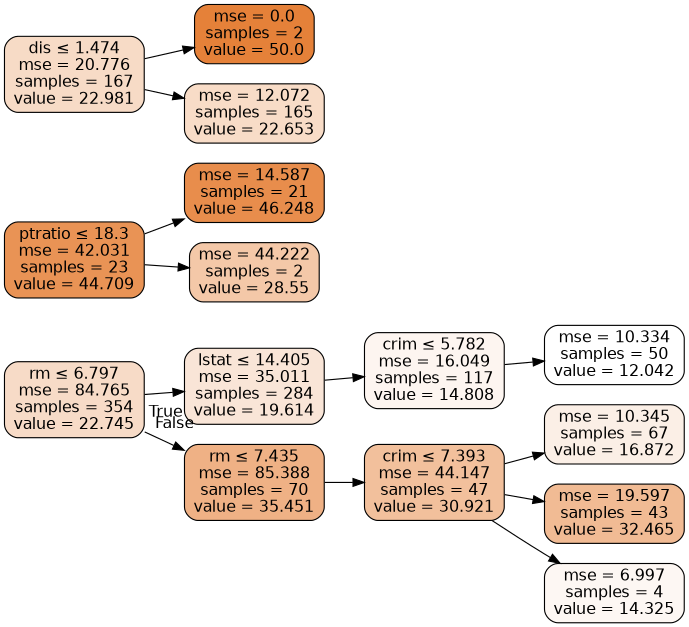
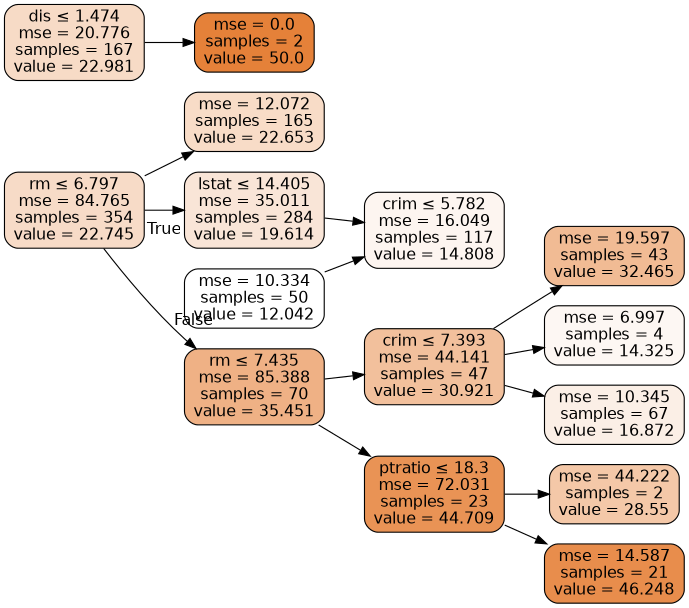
(159, 93) -> (164, 166)
(74, 251) -> (434, 485)
(519, 363) -> (339, 266)
none -> (339, 438)
(434, 473) -> (434, 358)
